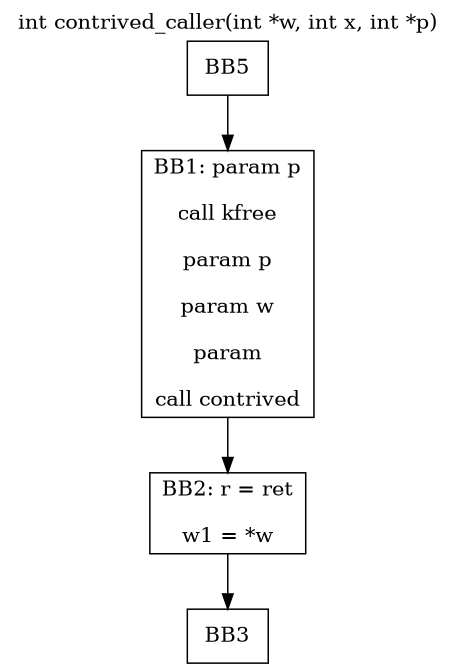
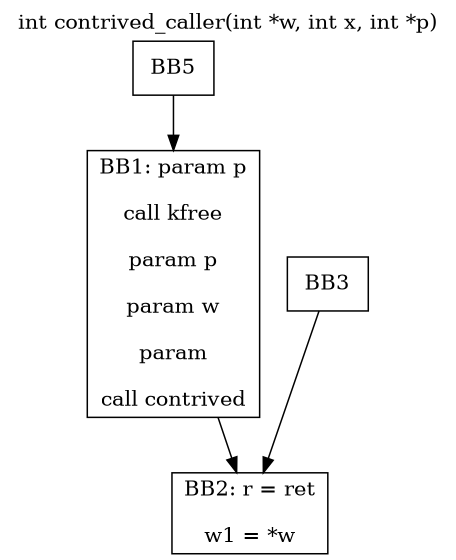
(228, 574) -> (294, 385)
